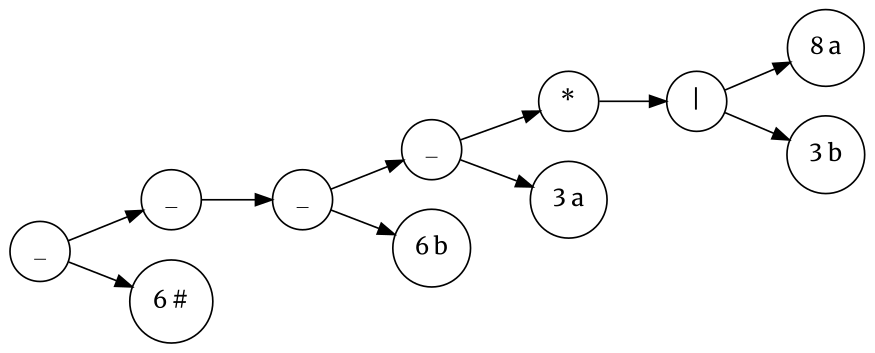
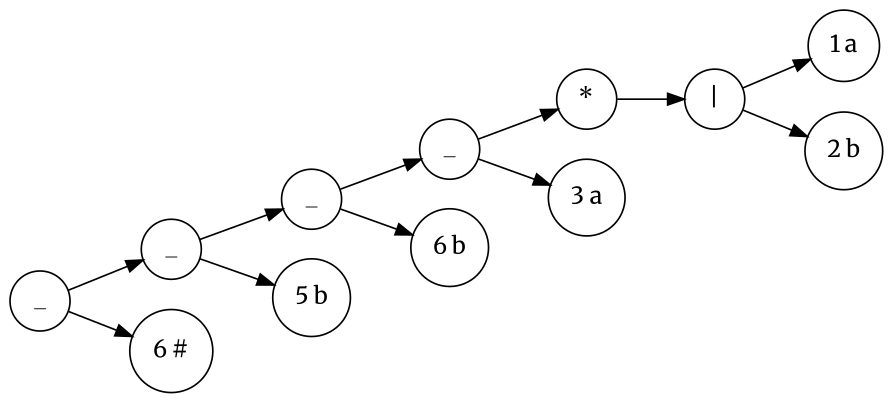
(826, 48) -> (844, 46)
(826, 155) -> (844, 151)
none -> (312, 298)
